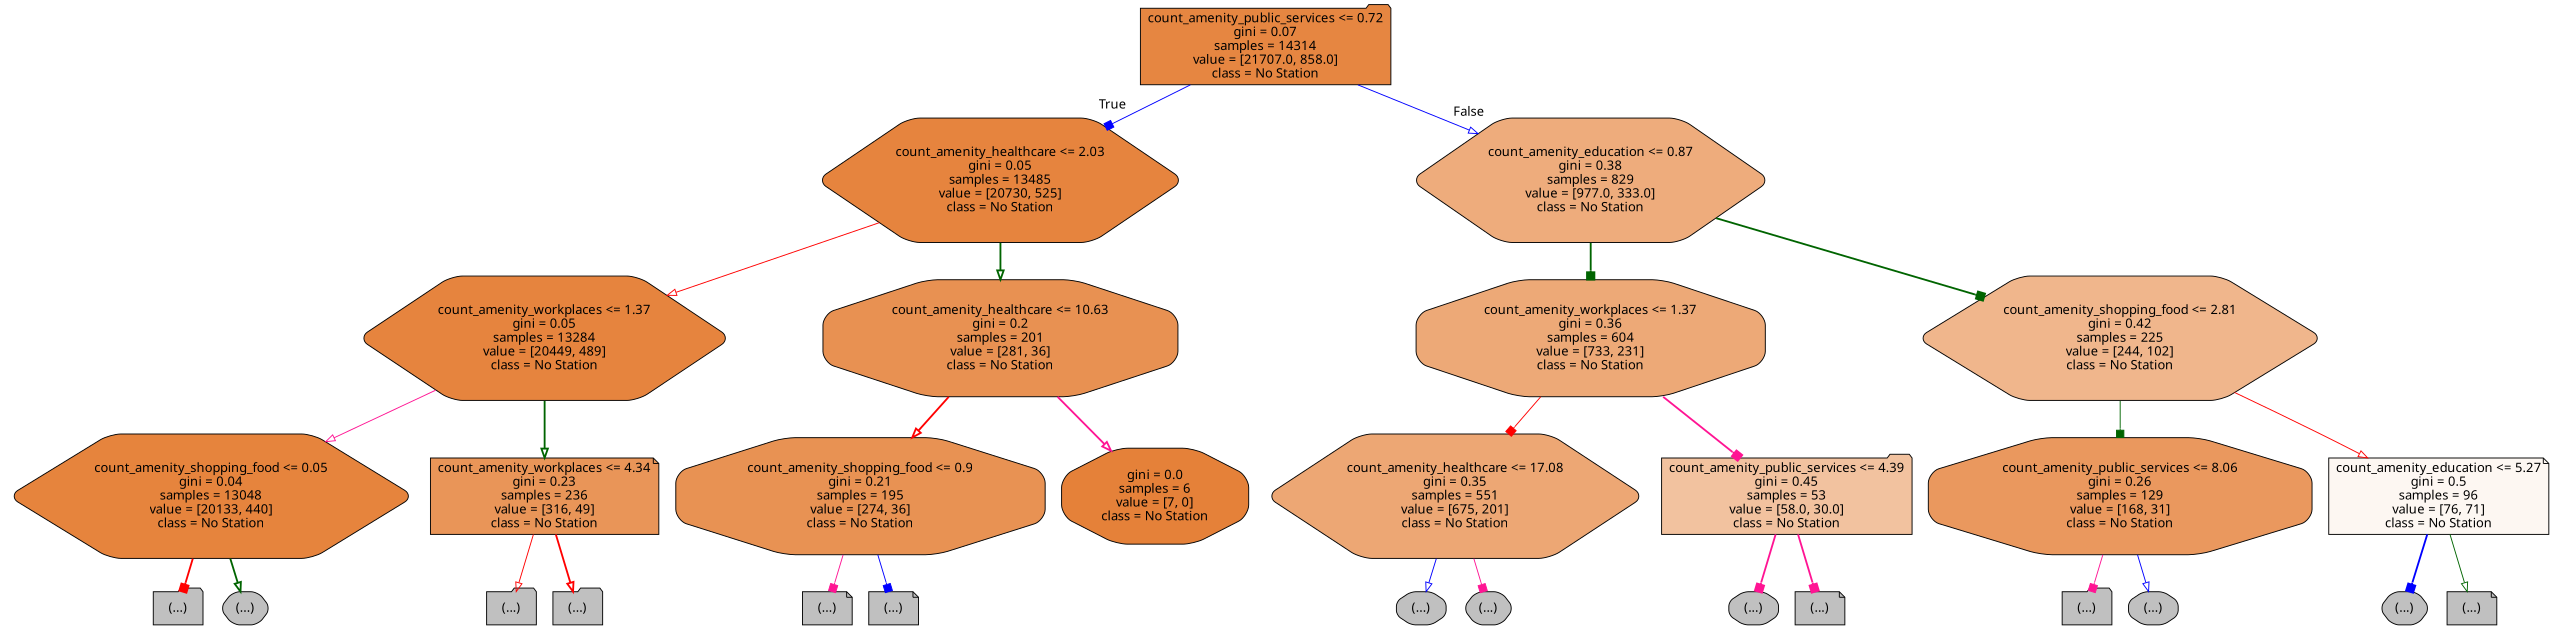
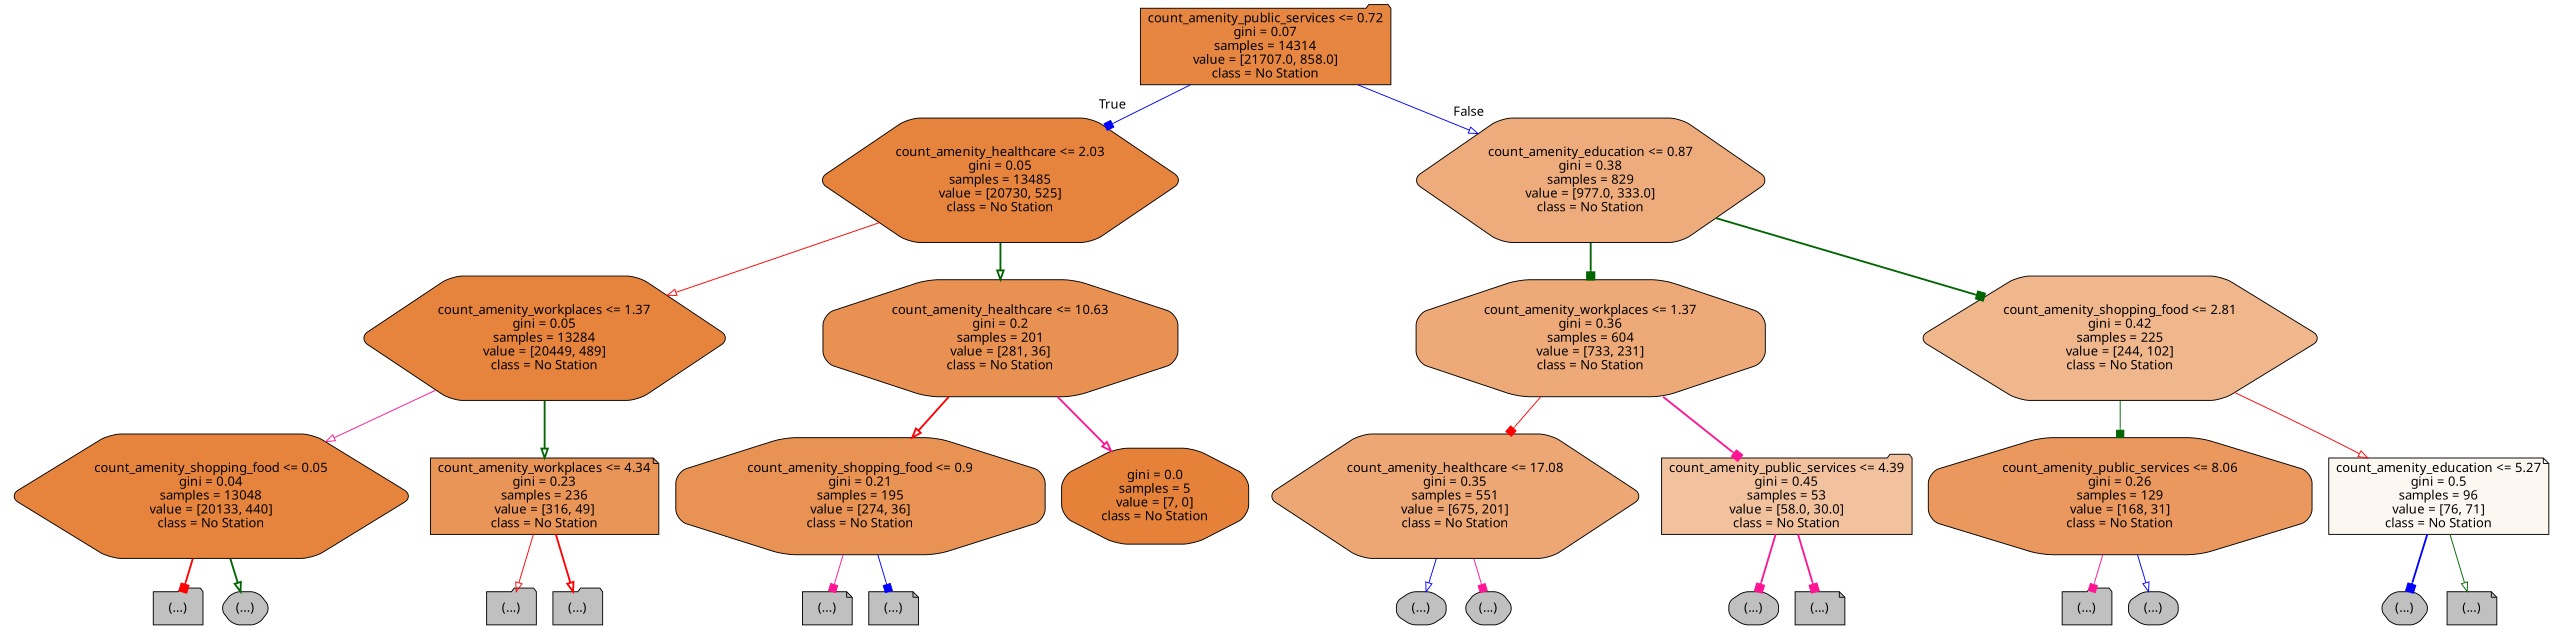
(1155, 496) -> (1155, 496)
